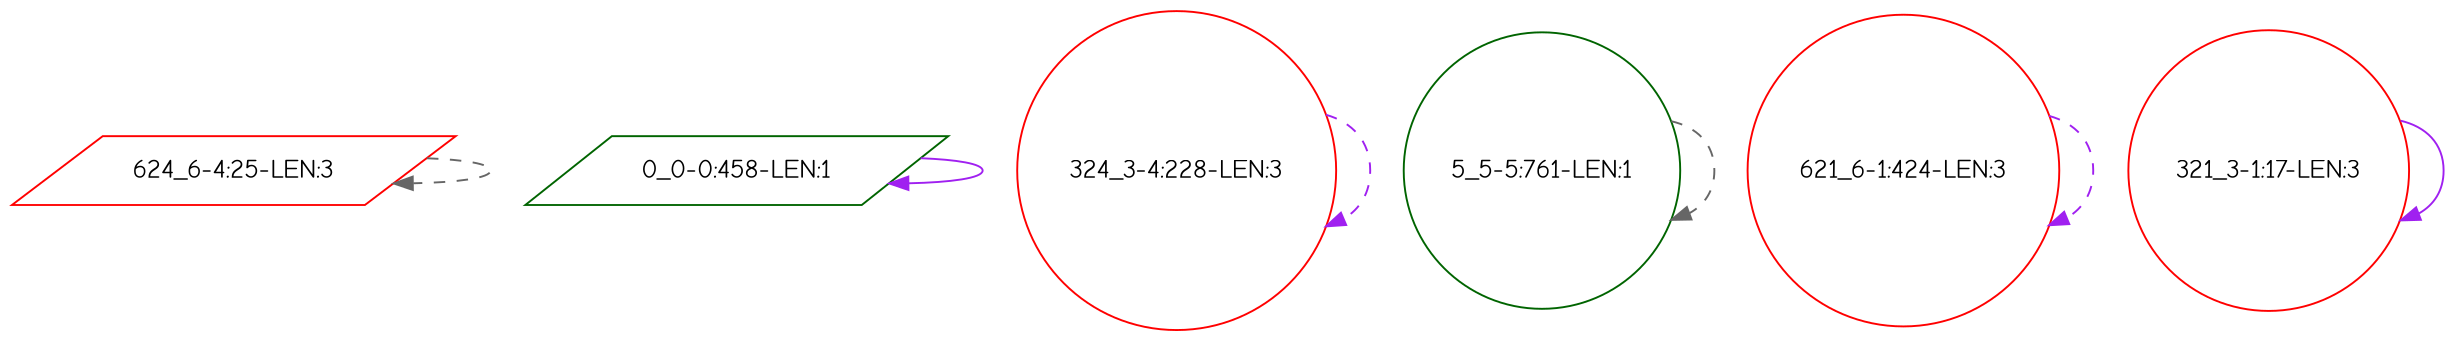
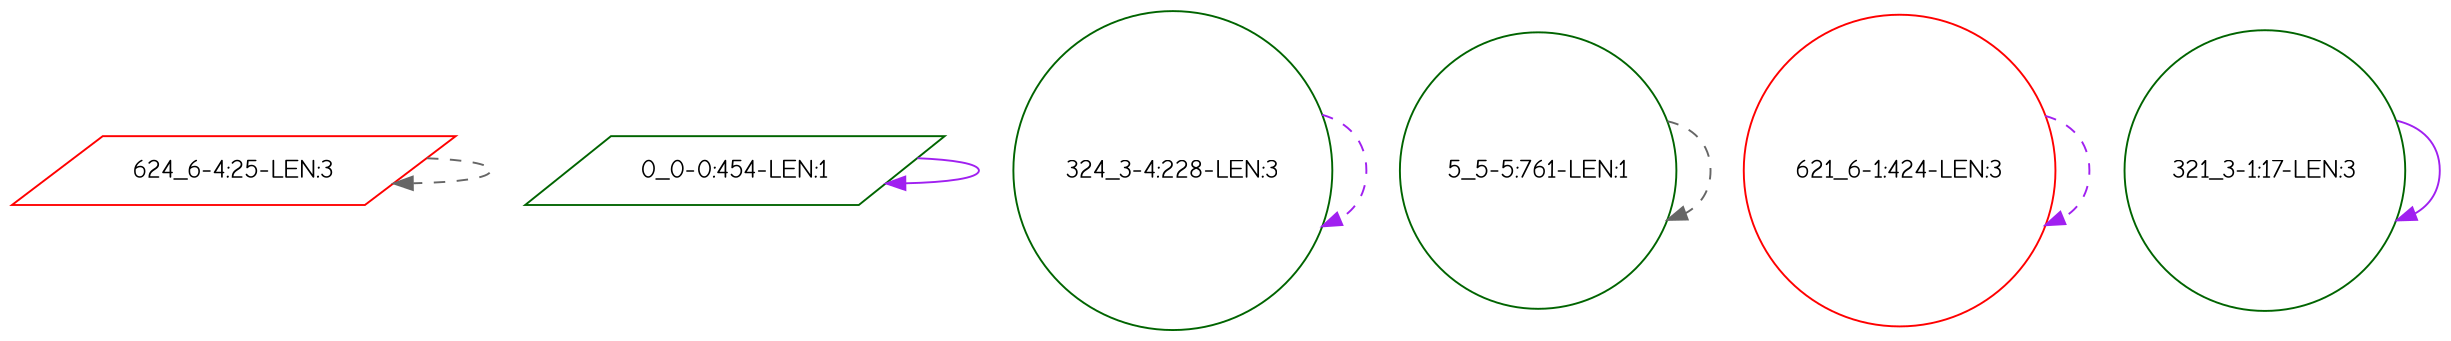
(737, 171) -> (735, 171)
(1177, 171) -> (1173, 171)
(2269, 171) -> (2265, 171)
